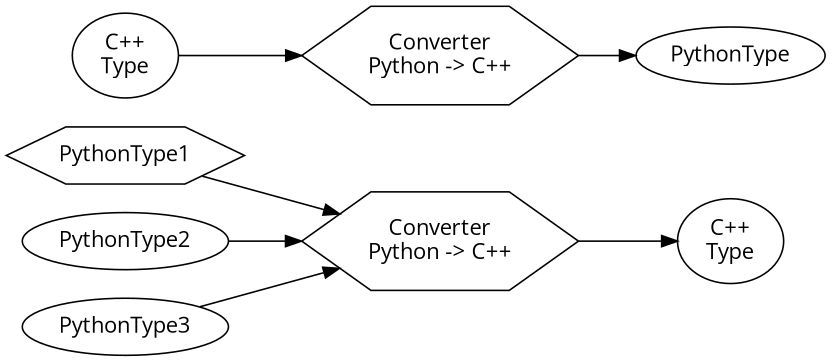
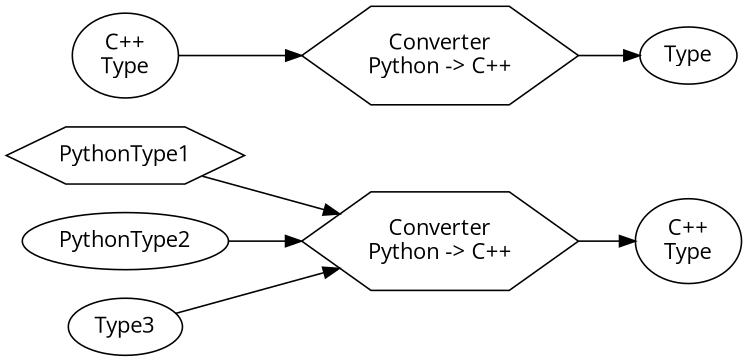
(731, 56) -> (688, 56)
(125, 327) -> (125, 327)
